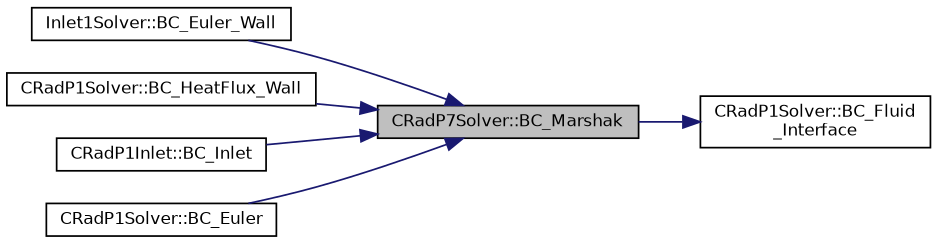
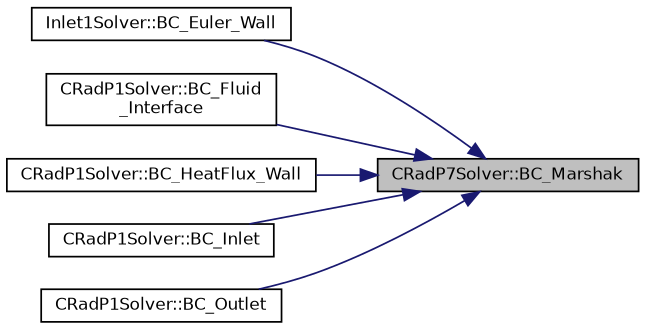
(661, 122) -> (346, 140)
(161, 154) -> (161, 240)
(161, 220) -> (161, 306)
